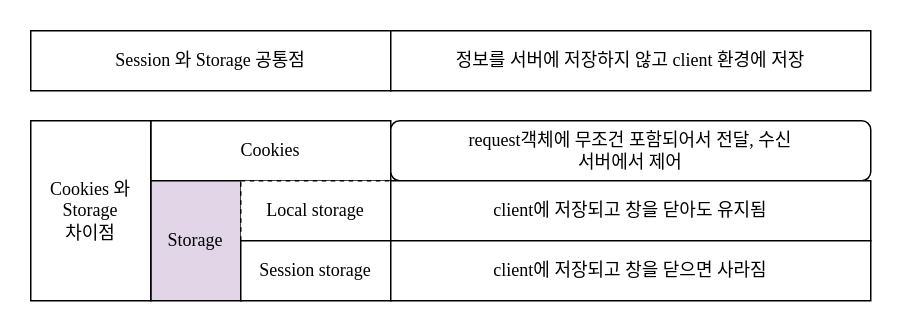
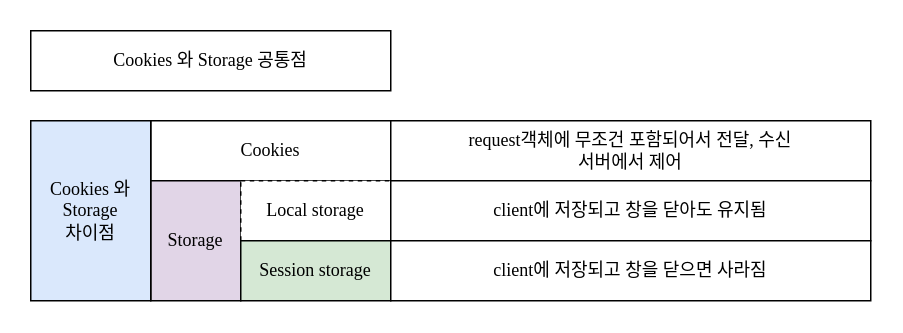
(211, 61) -> (211, 61)
(631, 61) -> none
(631, 151) -> (631, 151)
(91, 211) -> (91, 211)
(316, 271) -> (316, 271)
